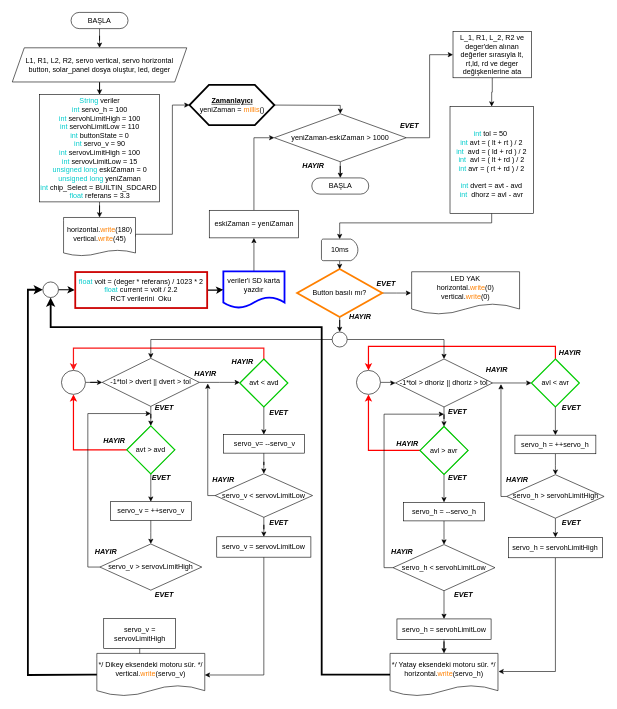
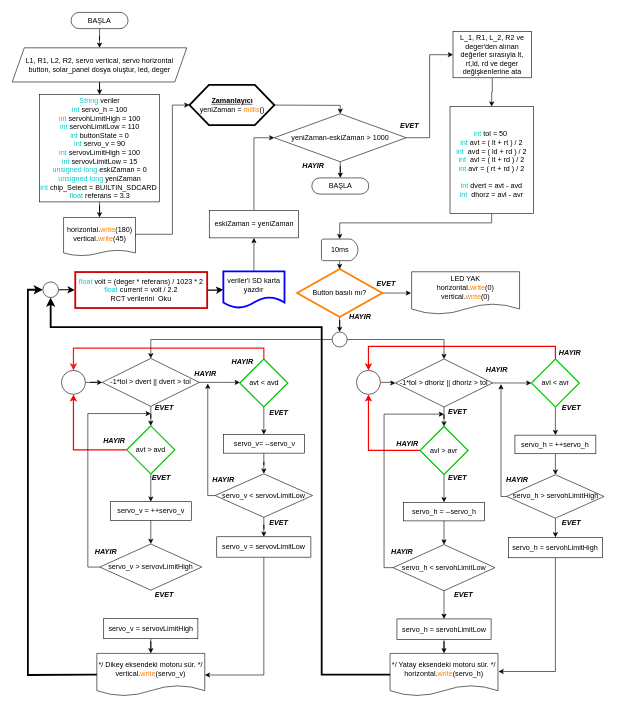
(140, 634) -> (151, 629)
